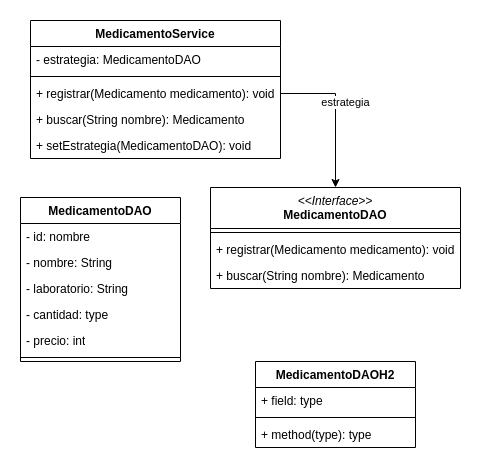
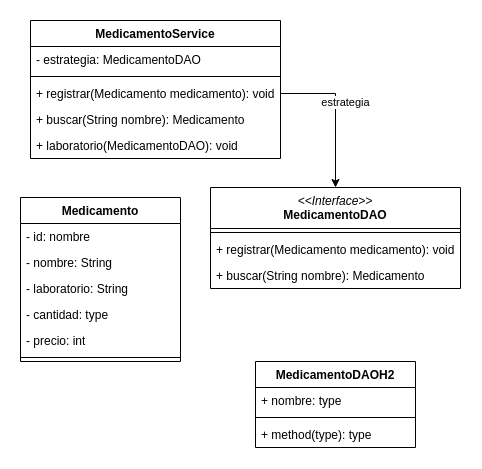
(151, 147) -> (143, 147)
(101, 212) -> (101, 212)
(297, 402) -> (304, 402)
